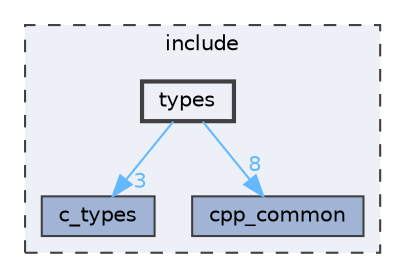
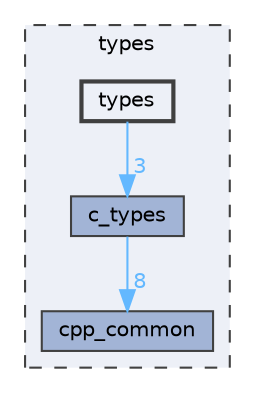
(203, 45) -> (127, 45)
(226, 151) -> (127, 263)
